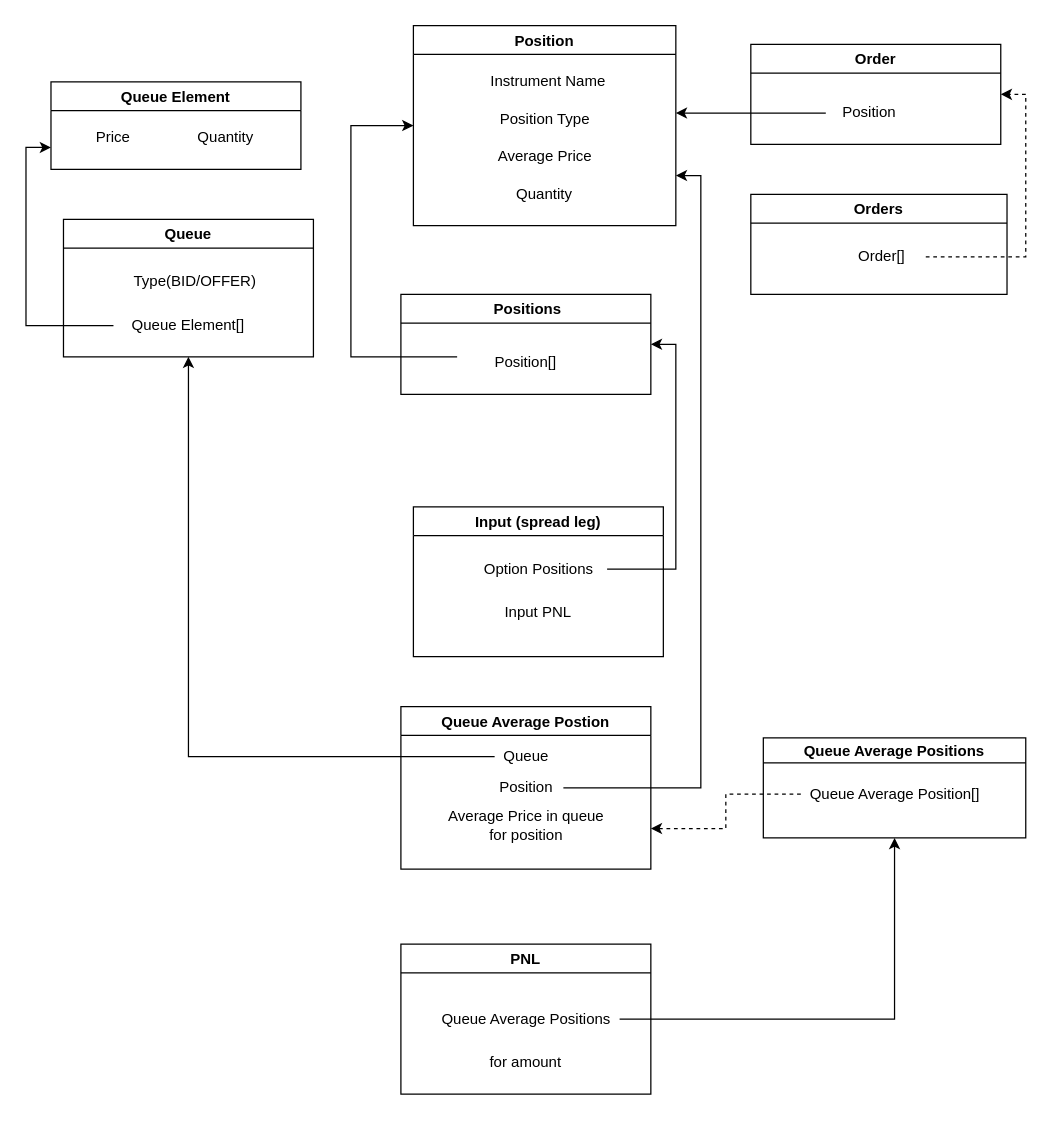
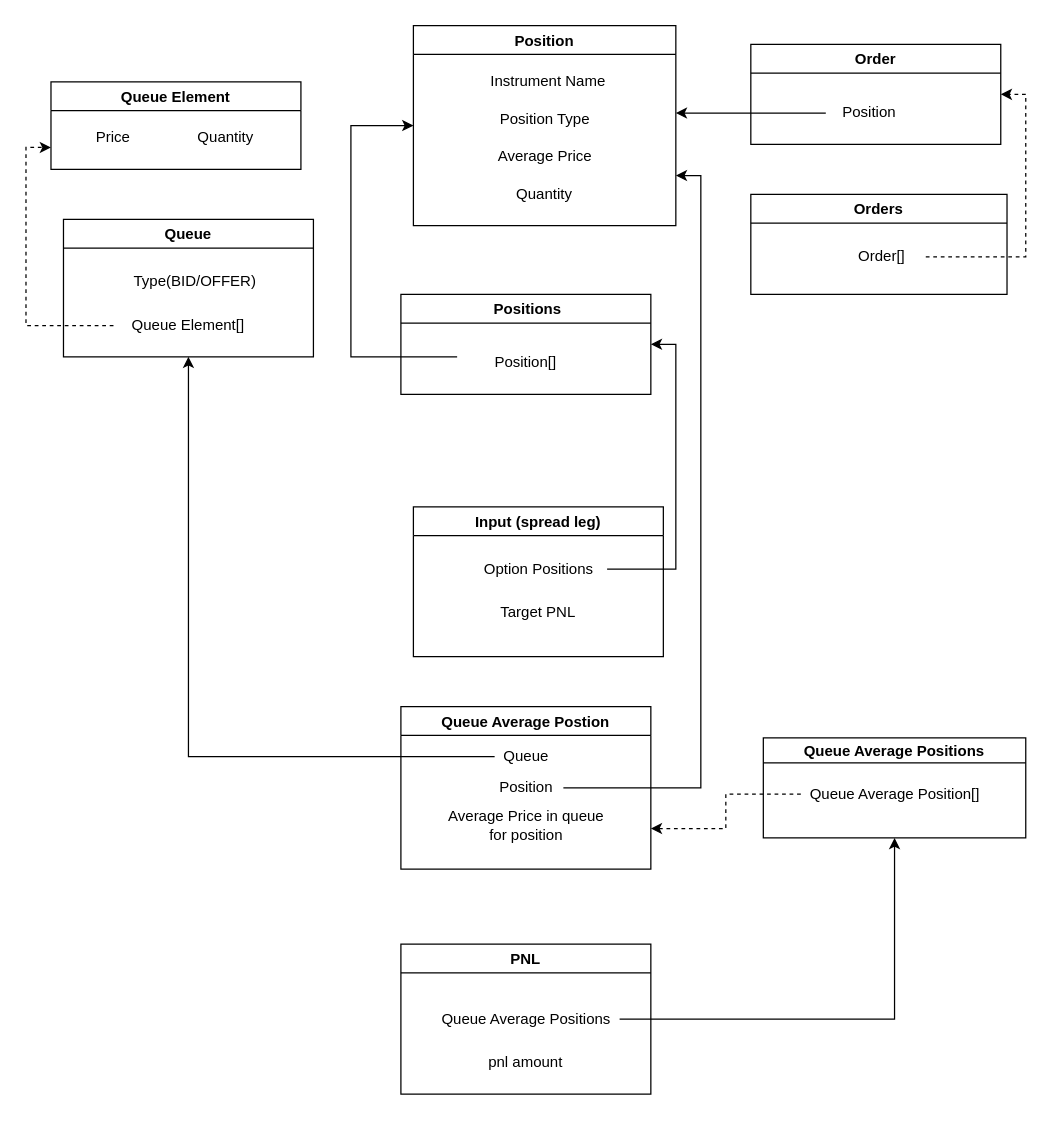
(26, 273) -> (26, 273)
(538, 613) -> (538, 613)
(526, 1063) -> (526, 1063)
